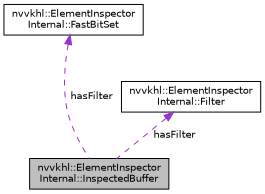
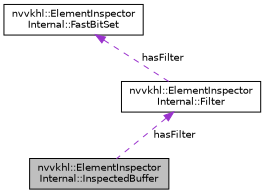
(66, 104) -> (137, 61)
